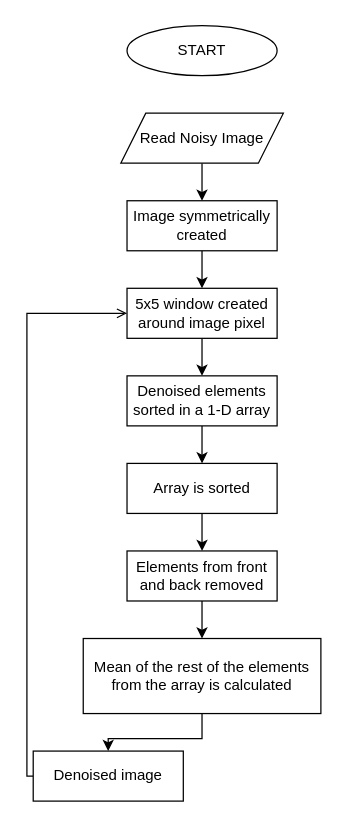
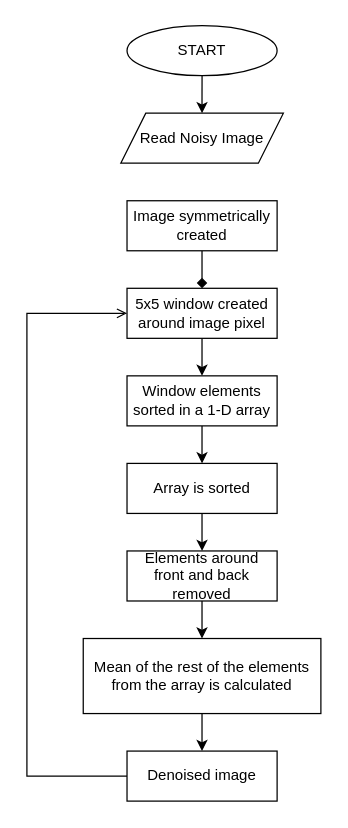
none -> (202, 99)
(202, 186) -> none
(202, 278) -> (202, 277)
(202, 401) -> (202, 401)
(202, 576) -> (202, 576)
(108, 776) -> (202, 776)
